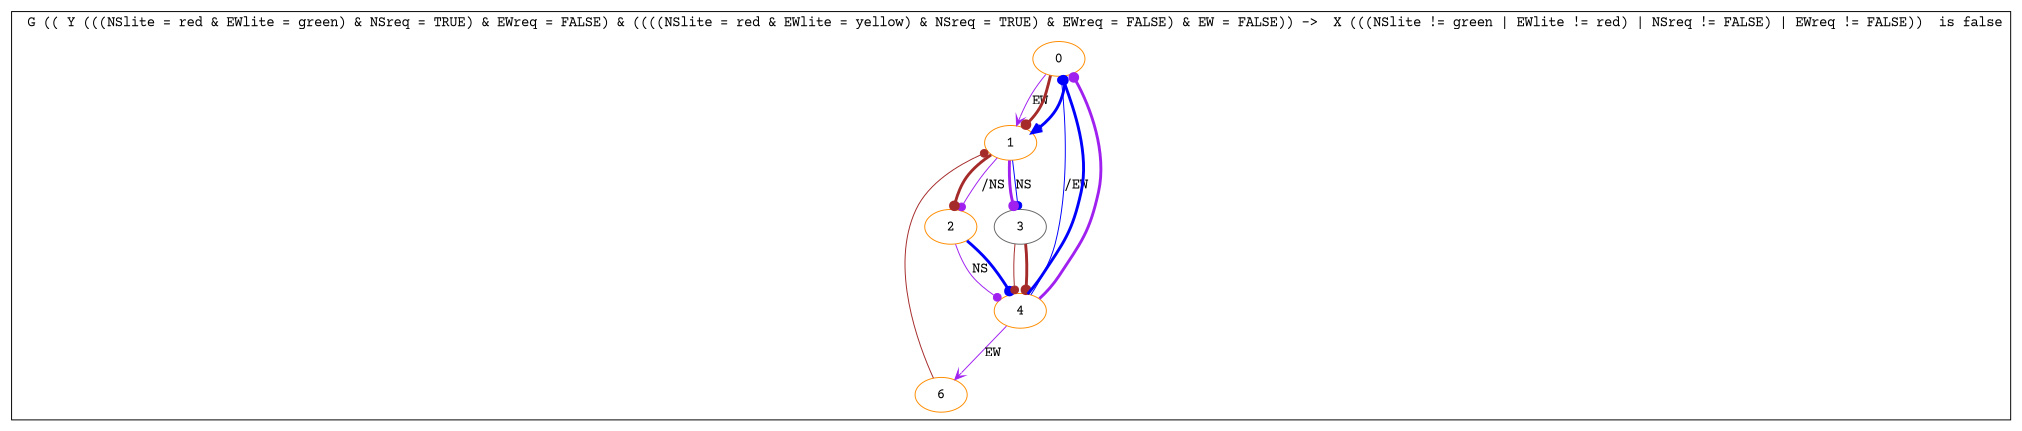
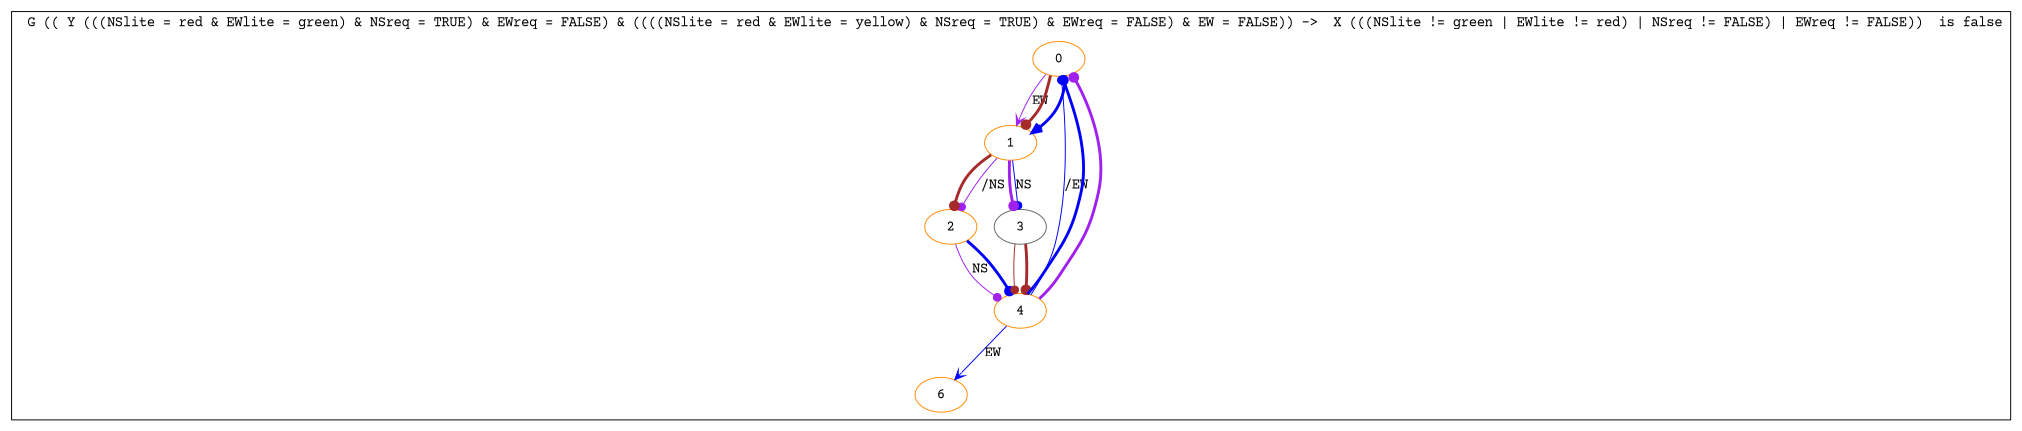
(906, 252) -> none
(984, 349) -> (984, 349)
